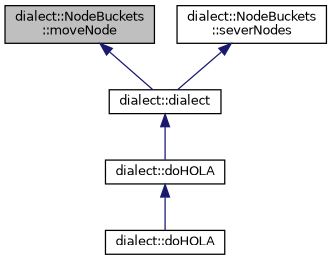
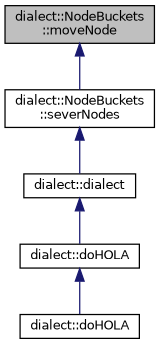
(131, 71) -> (80, 73)
